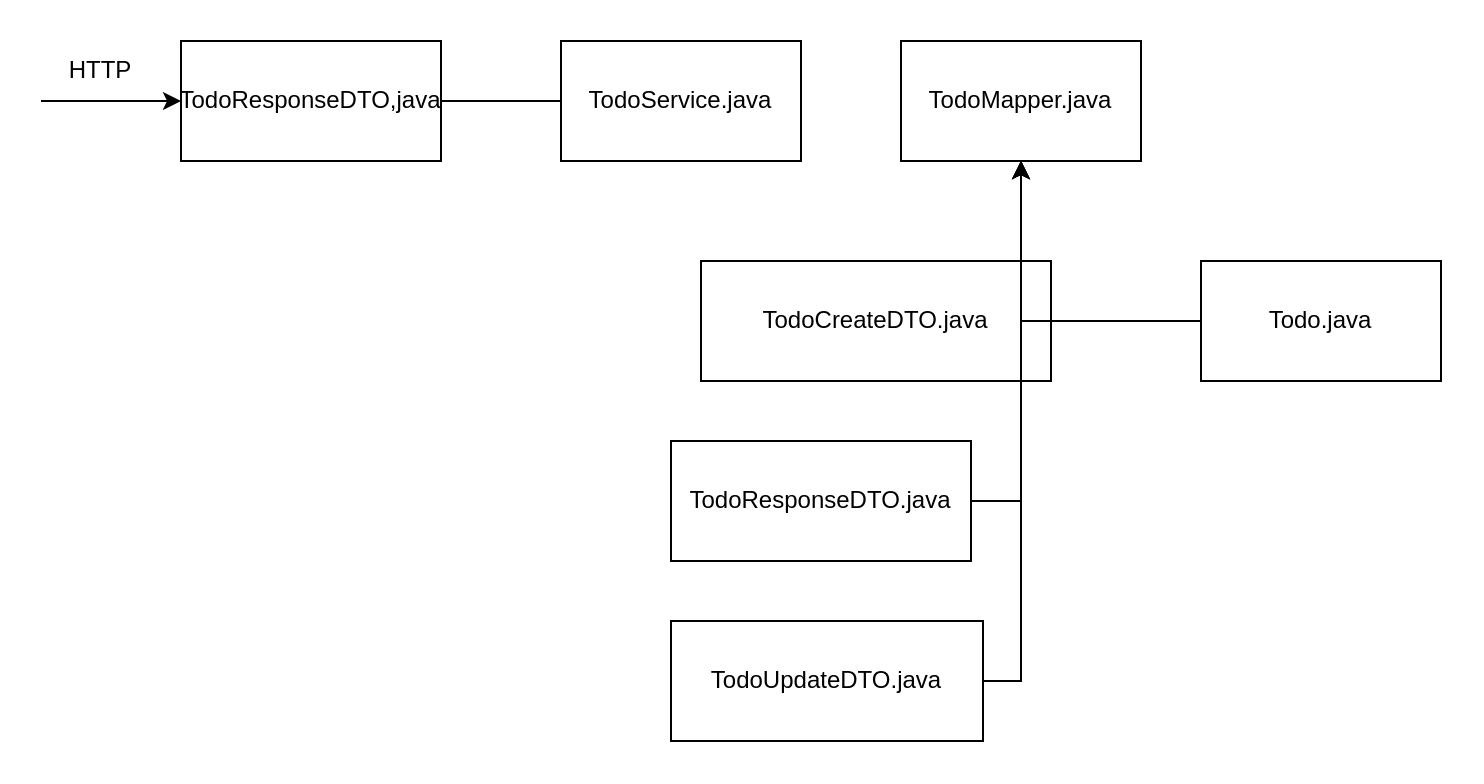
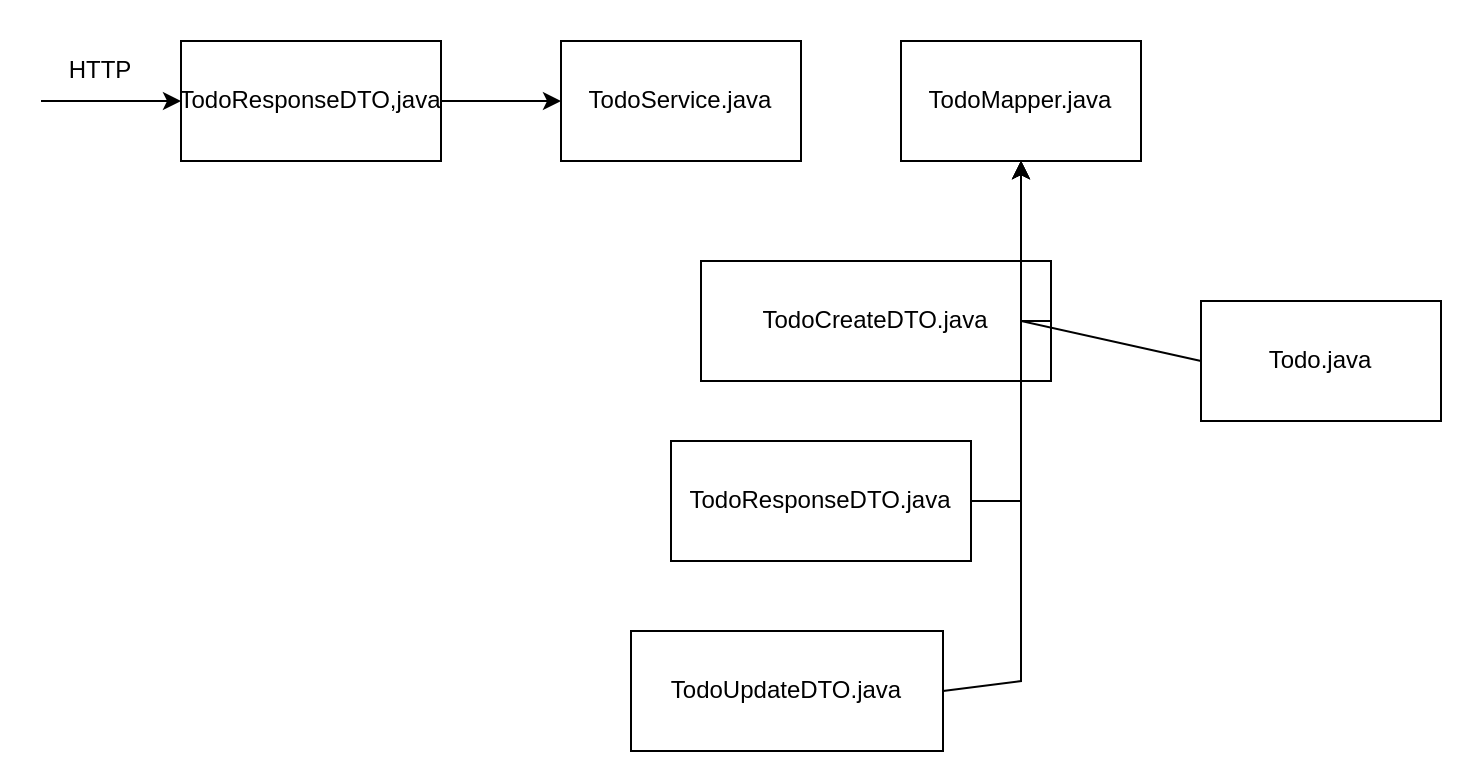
(551, 101) -> (546, 101)
(1321, 321) -> (1321, 361)
(827, 681) -> (787, 691)
